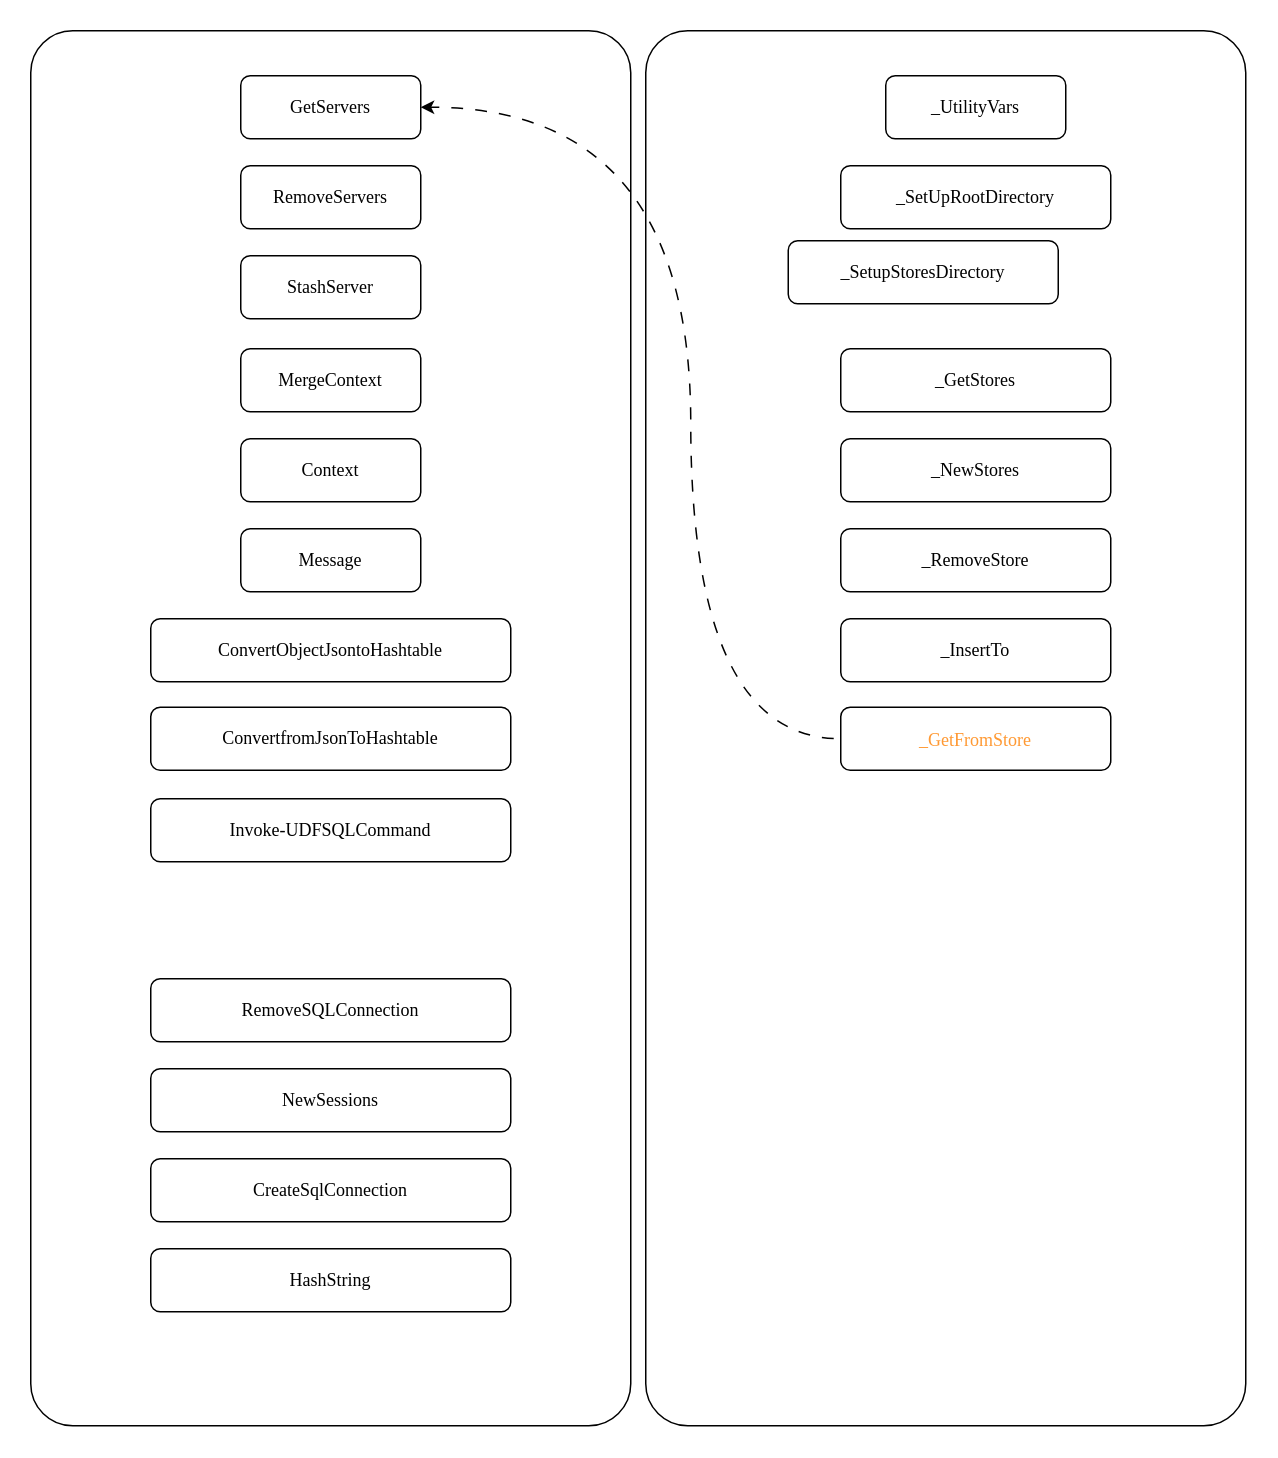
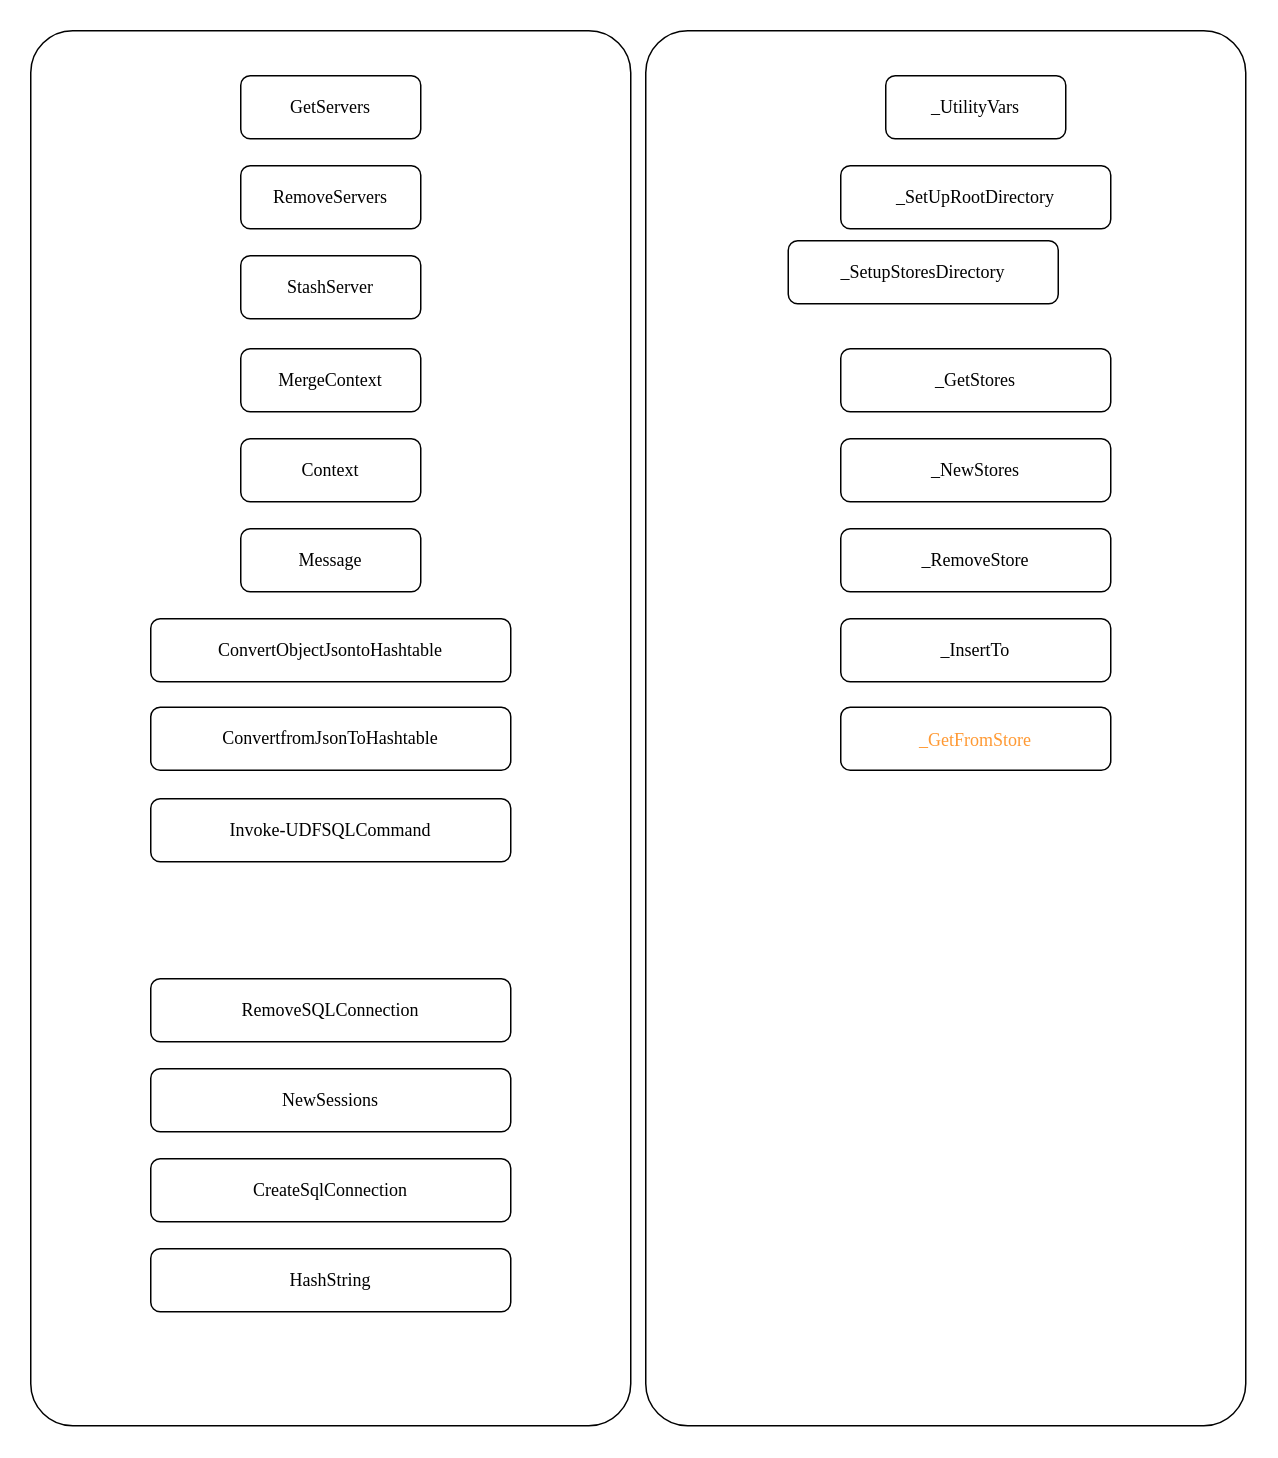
(769, 714) -> none
